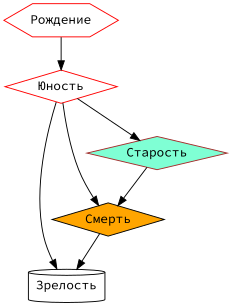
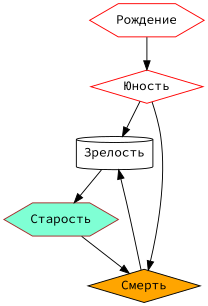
(105, 117) -> (91, 183)
(157, 153) -> (61, 219)
